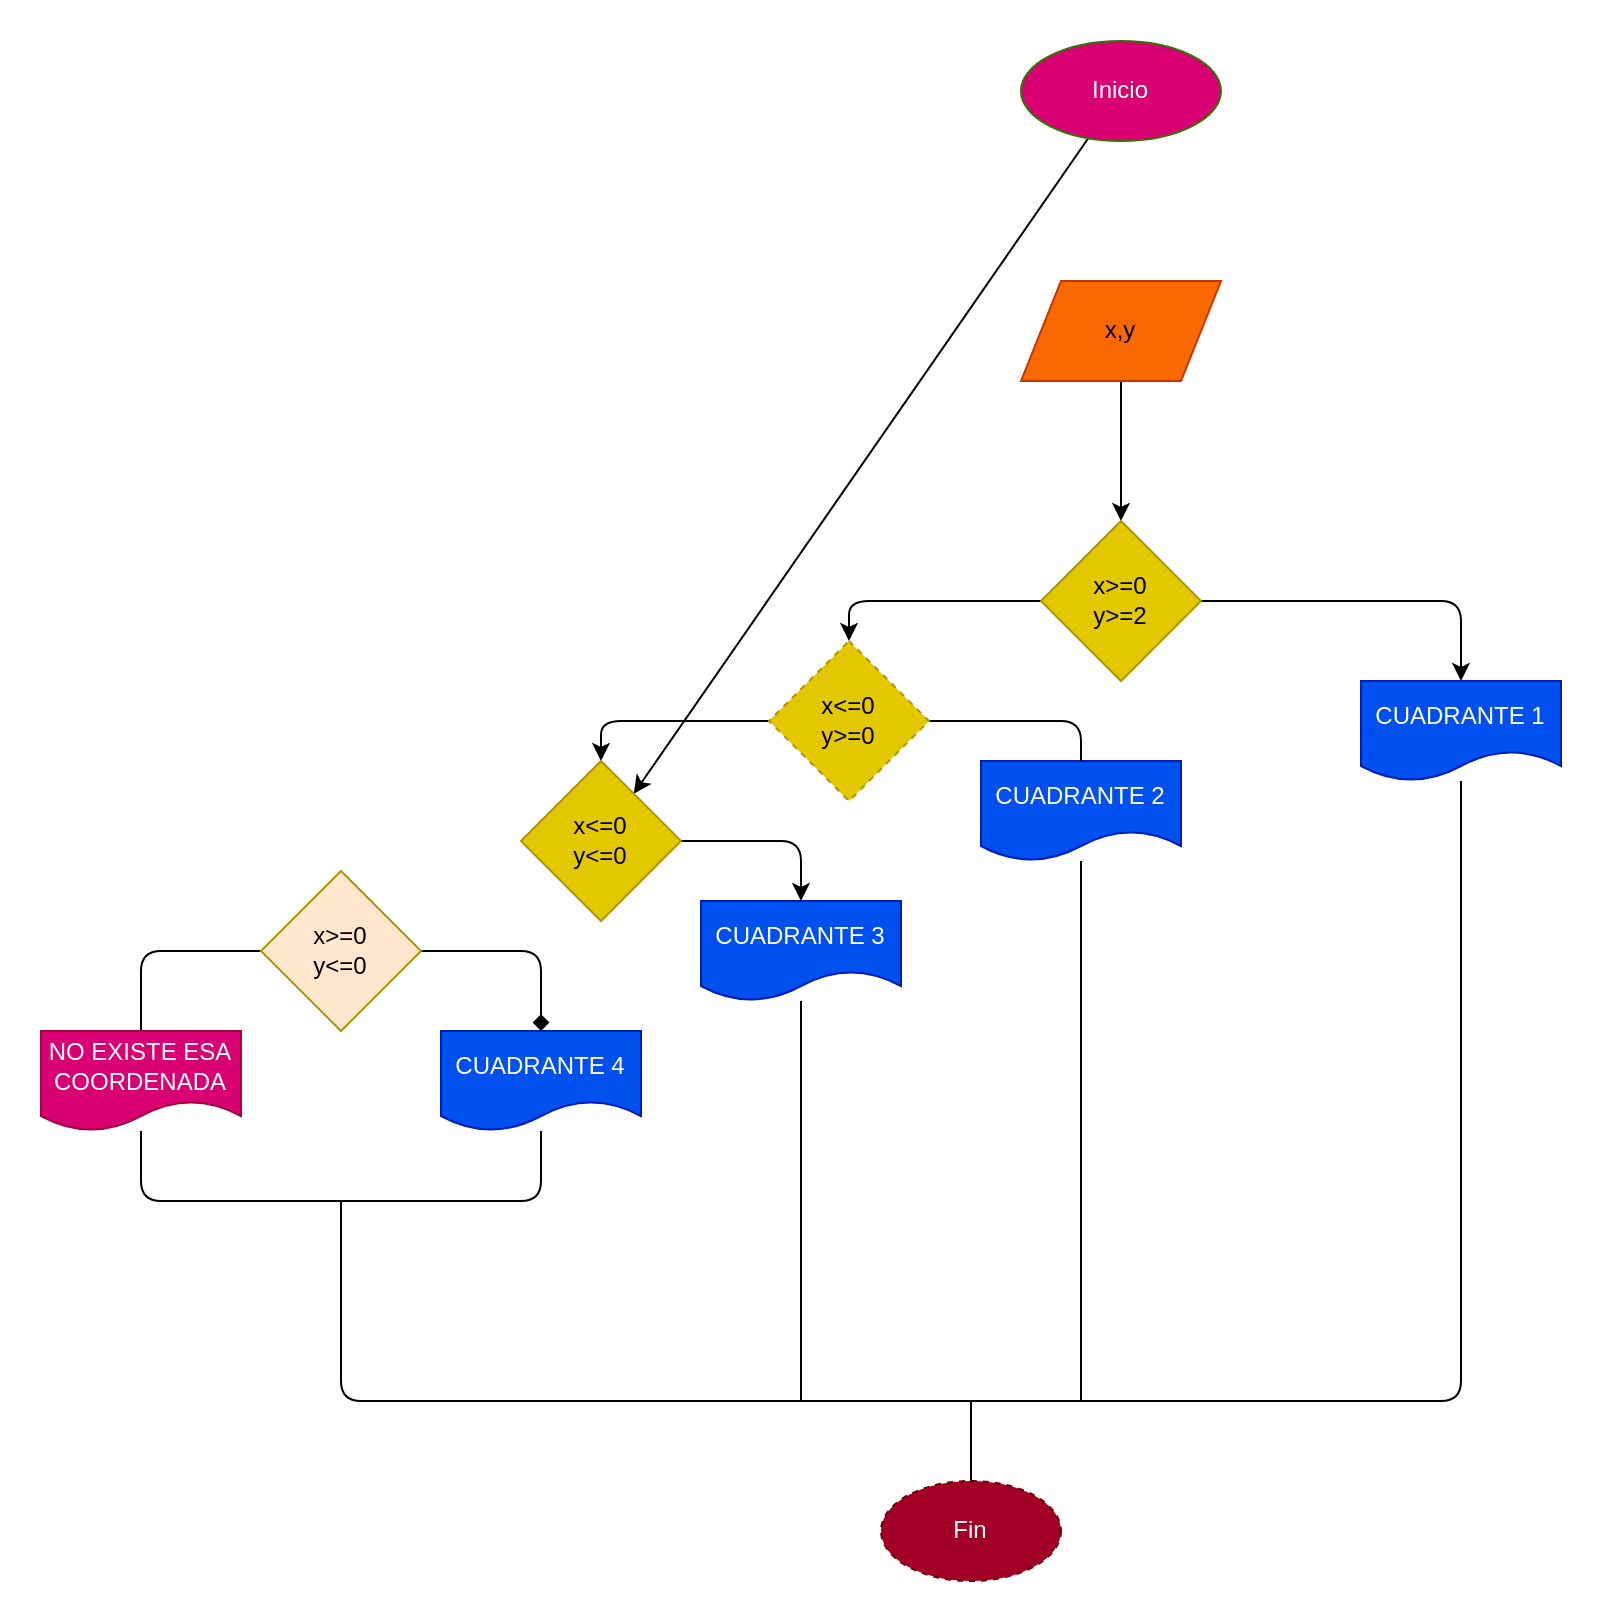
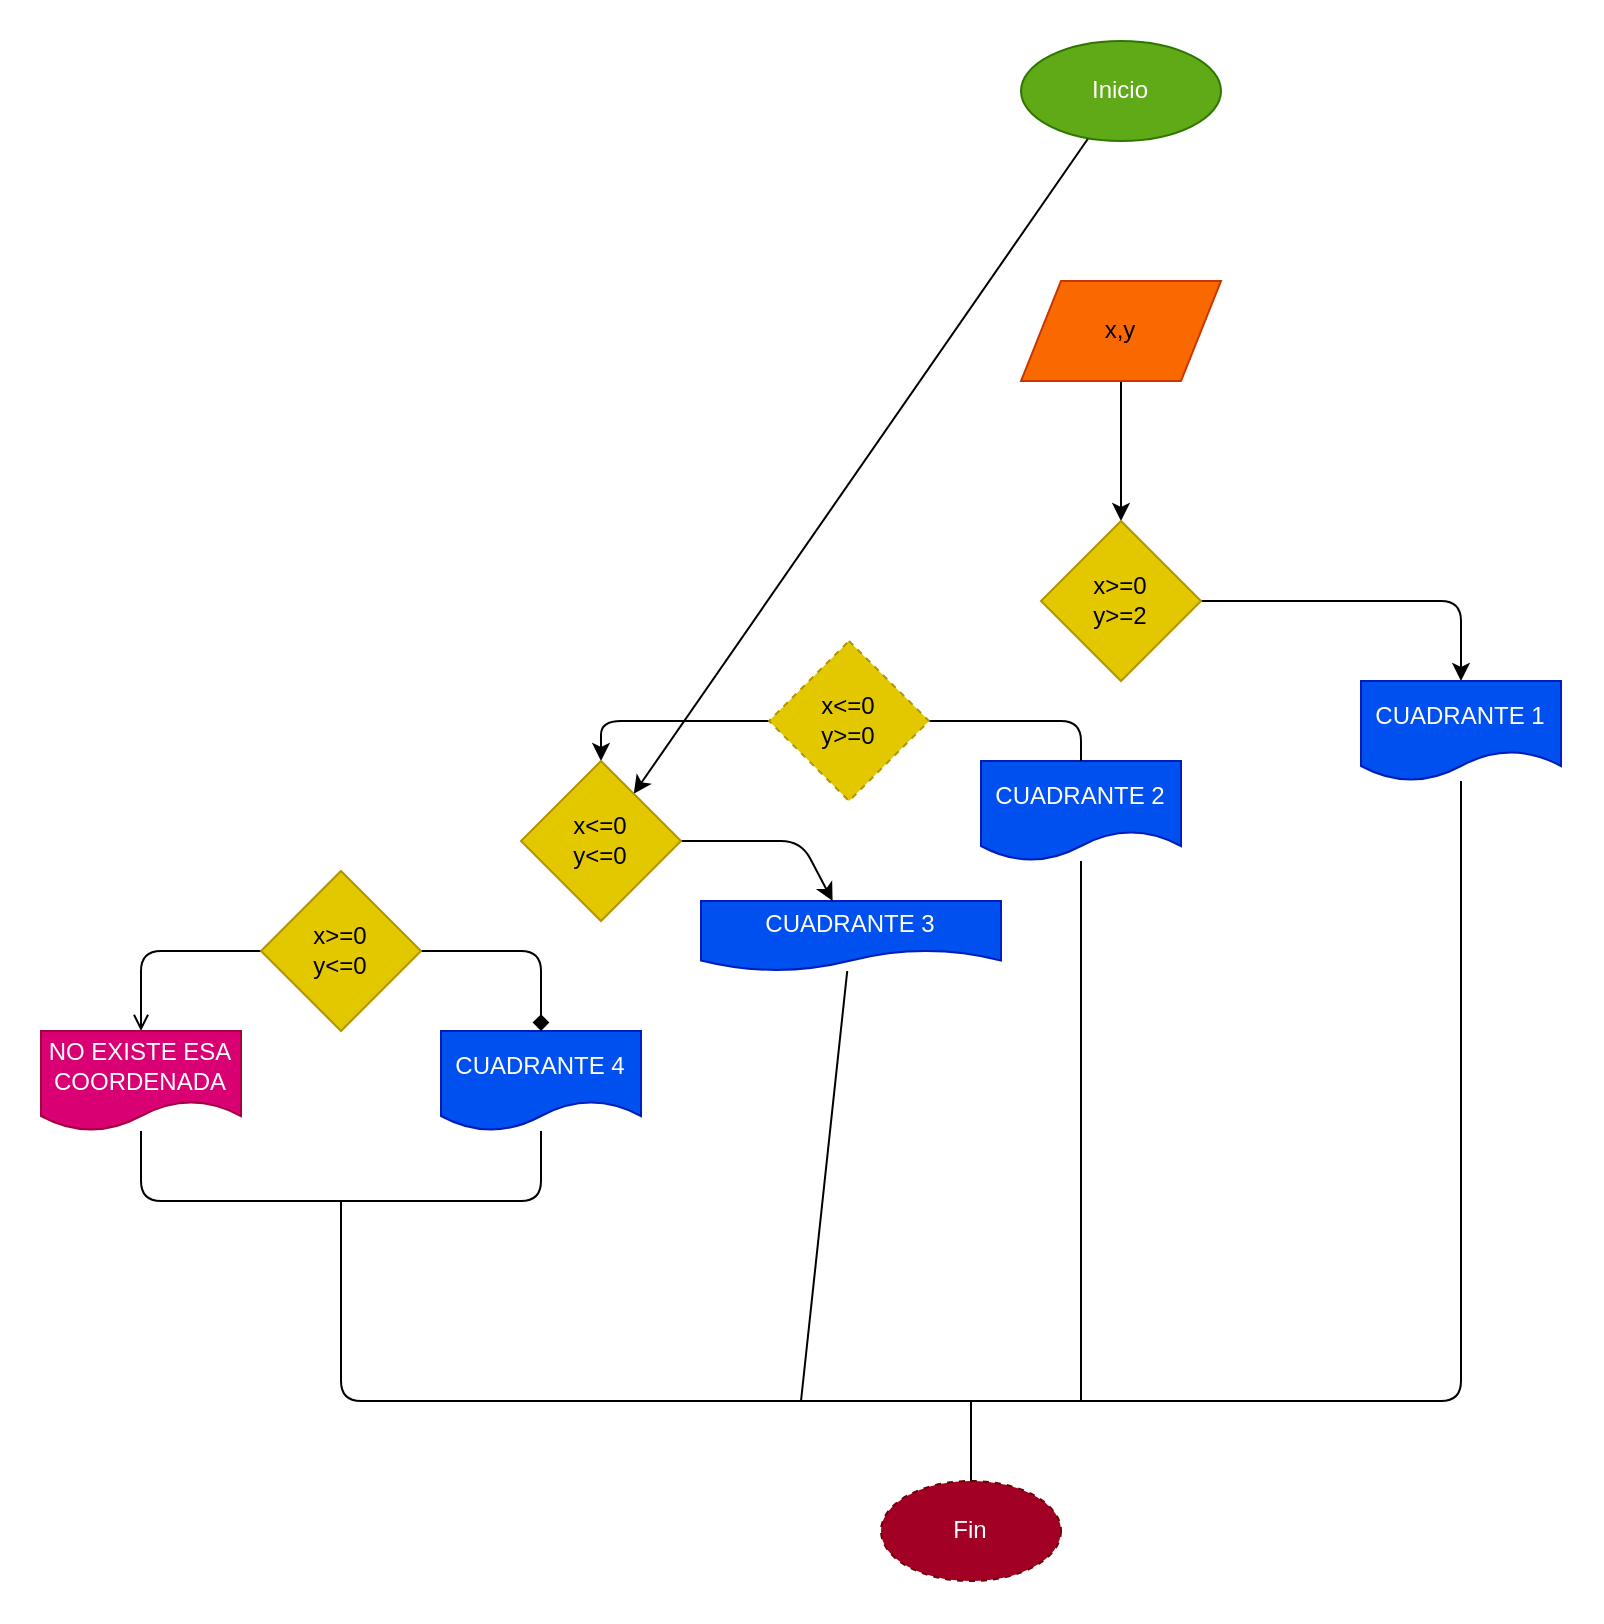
(1121, 91) -> (1121, 91)
(937, 601) -> none
(341, 951) -> (341, 951)
(801, 951) -> (851, 936)
(141, 1024) -> (141, 1022)
